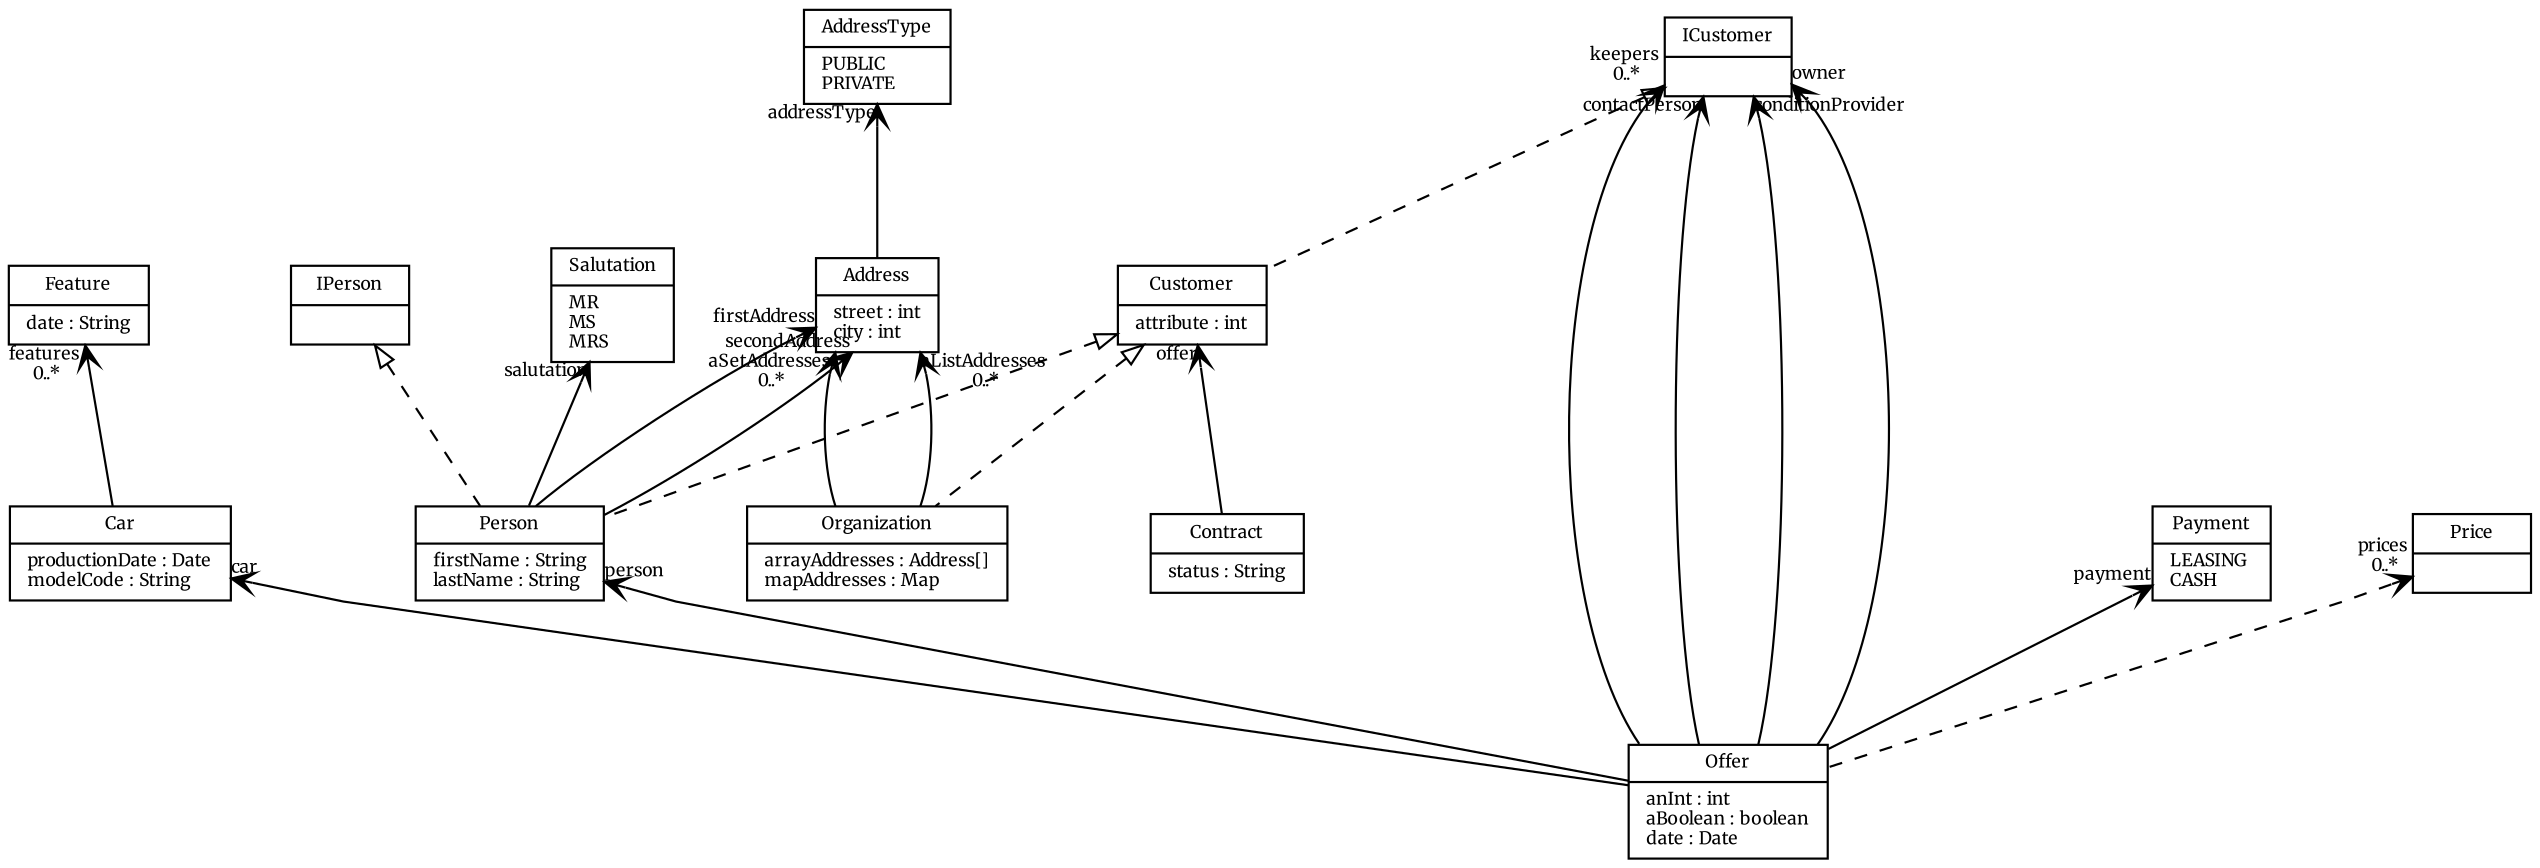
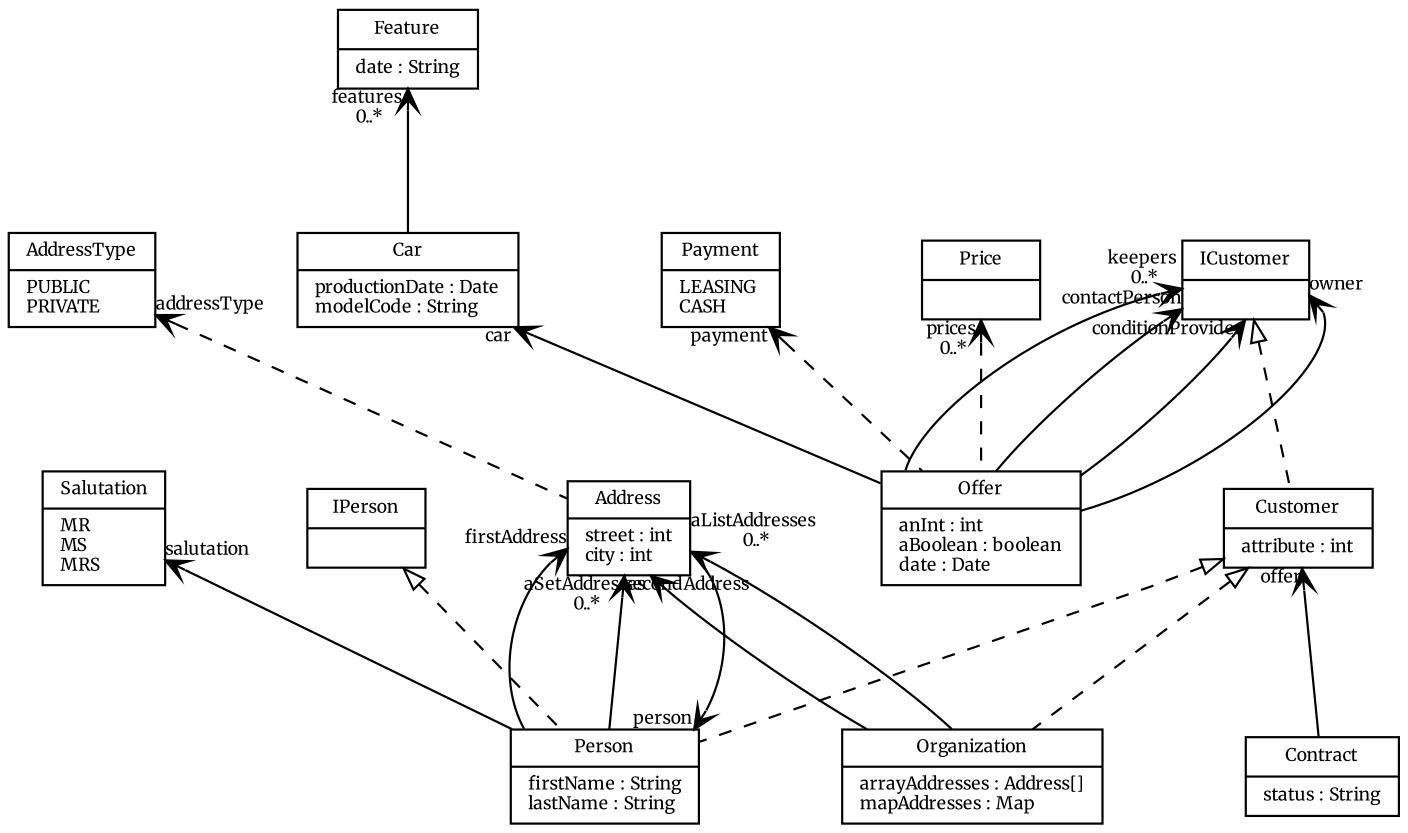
(877, 192) -> (372, 411)
(1980, 672) -> (854, 407)
(1127, 686) -> (722, 616)
